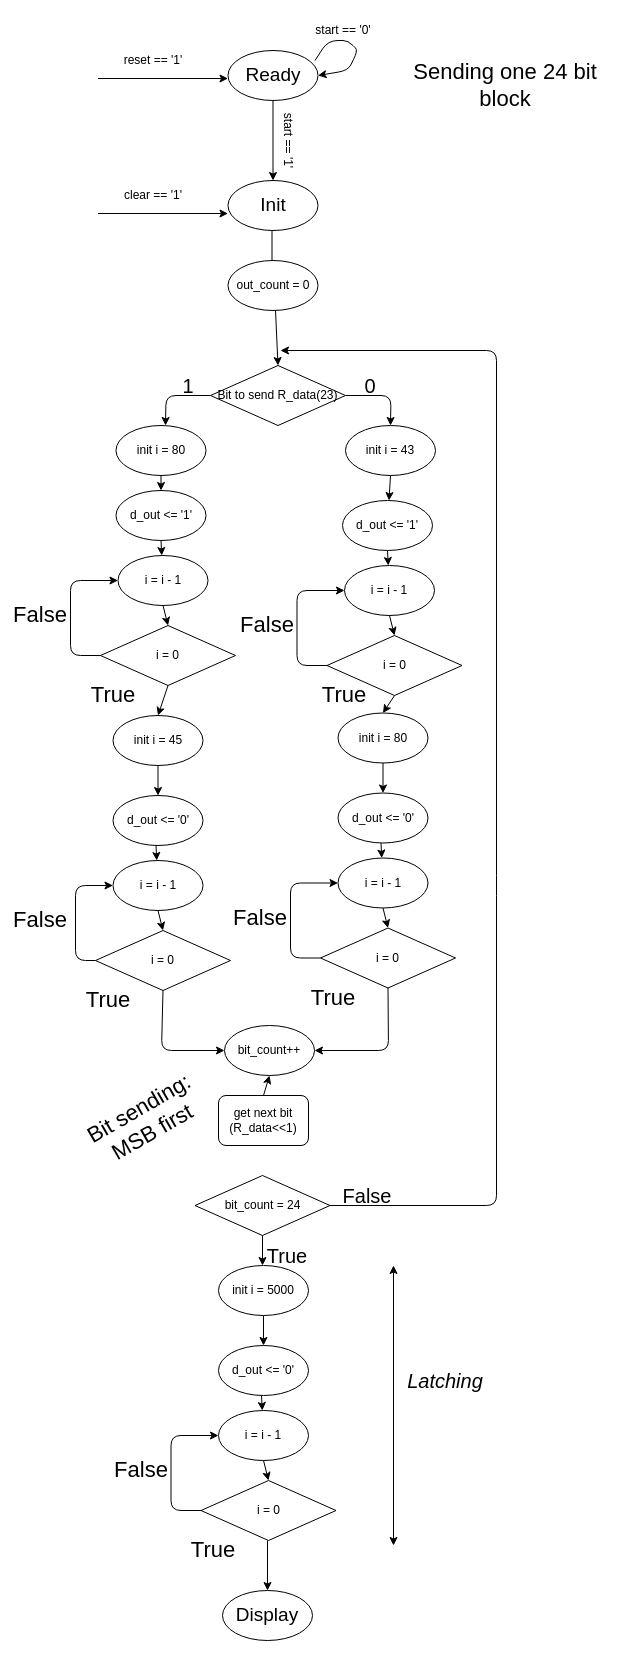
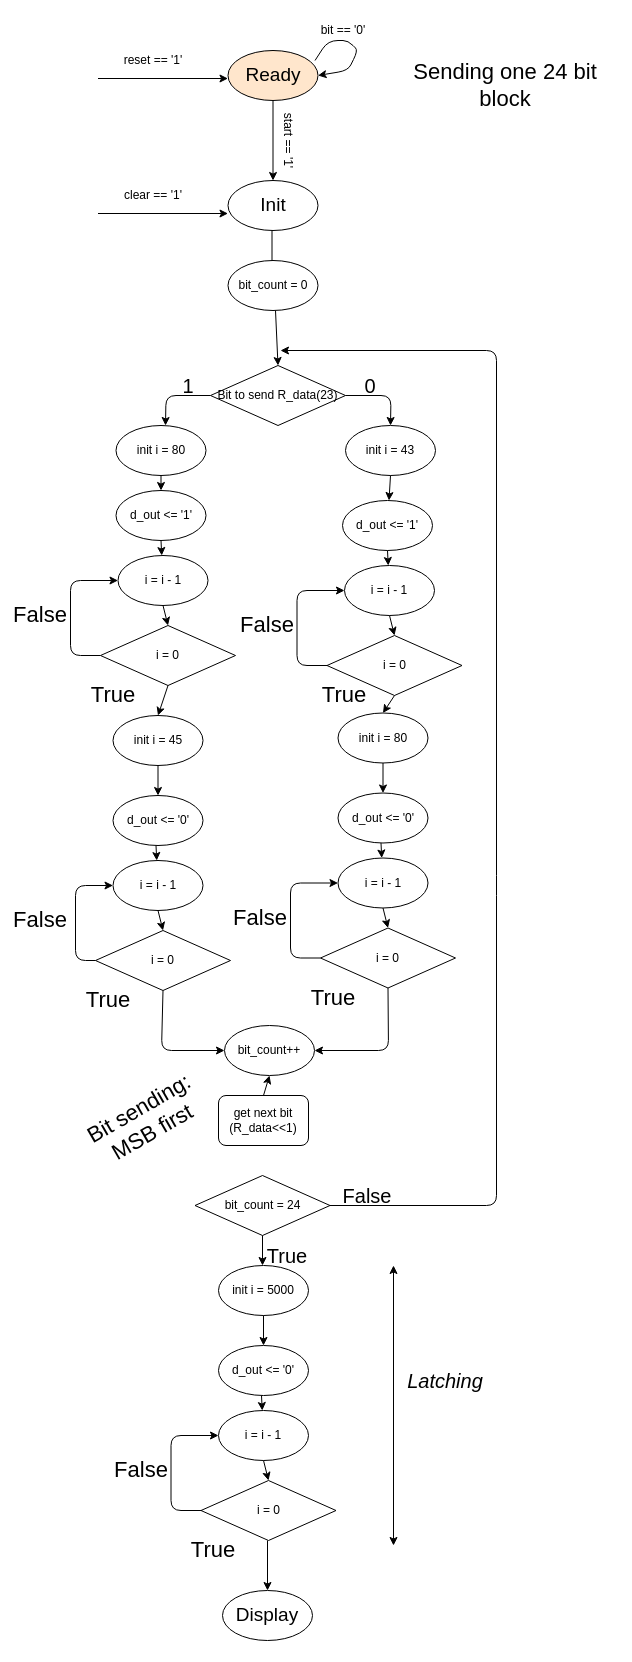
(344, 31) -> (344, 31)
(273, 76) -> (273, 76)
(274, 286) -> (274, 286)
